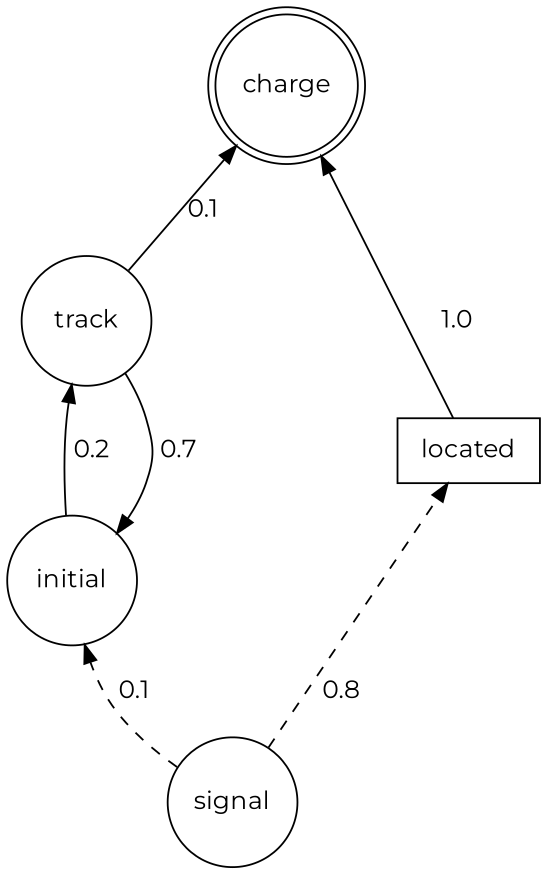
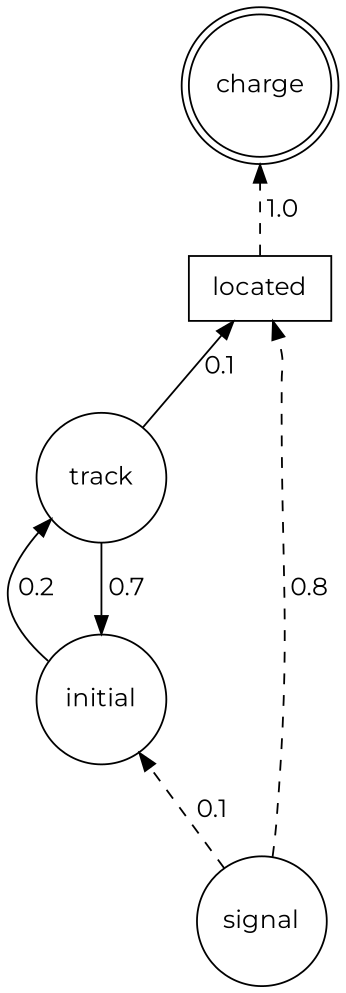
(176, 215) -> (182, 381)
(391, 295) -> (260, 219)
